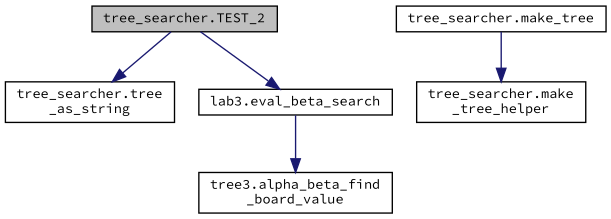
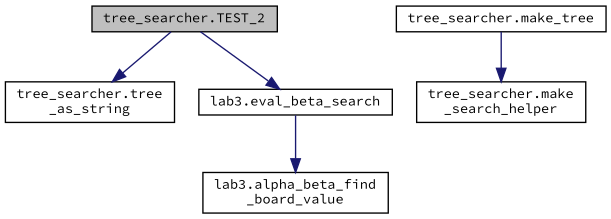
(501, 102) -> (501, 102)
(296, 193) -> (296, 193)
